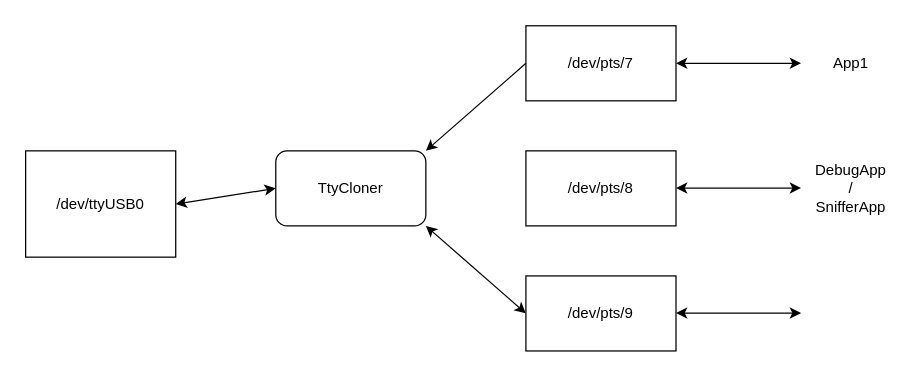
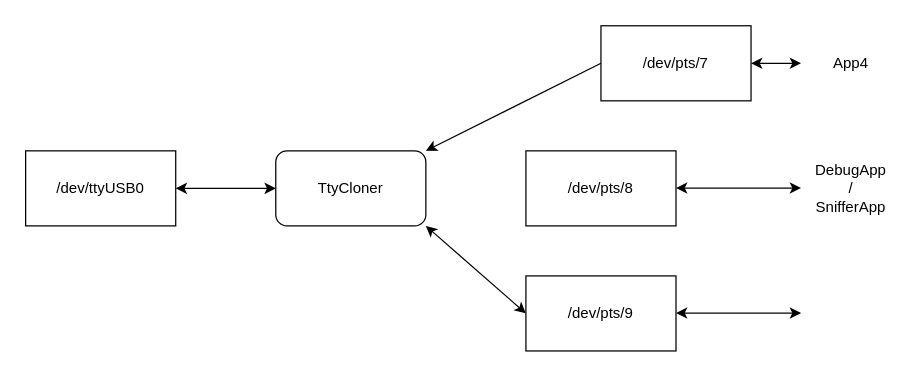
(601, 63) -> (676, 63)
(851, 63) -> (851, 63)
(101, 204) -> (101, 188)
